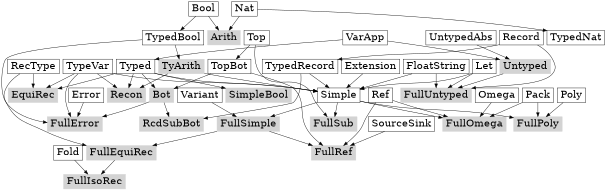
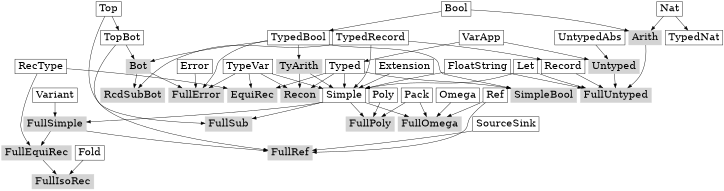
(421, 54) -> (473, 48)
none -> (424, 54)
none -> (644, 67)
(147, 79) -> (182, 54)
